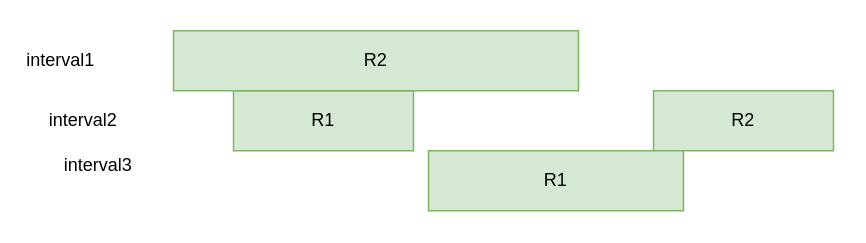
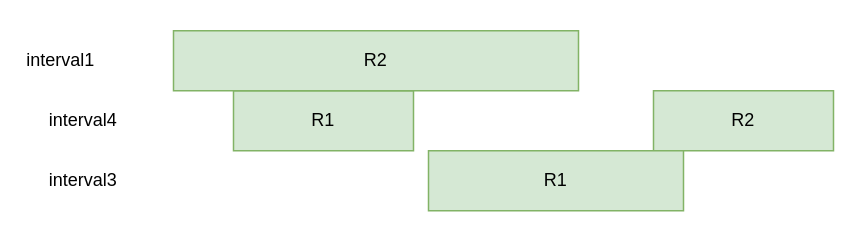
(83, 121) -> (83, 121)
(98, 166) -> (83, 181)
